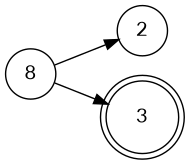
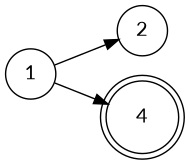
(31, 74) -> (31, 74)
(142, 117) -> (142, 117)
